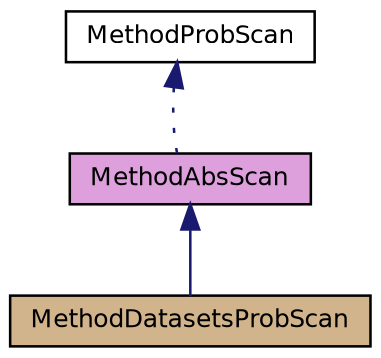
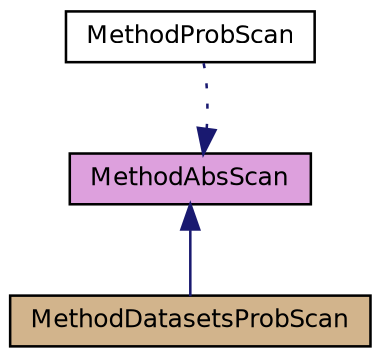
(173, 121) -> (207, 95)
